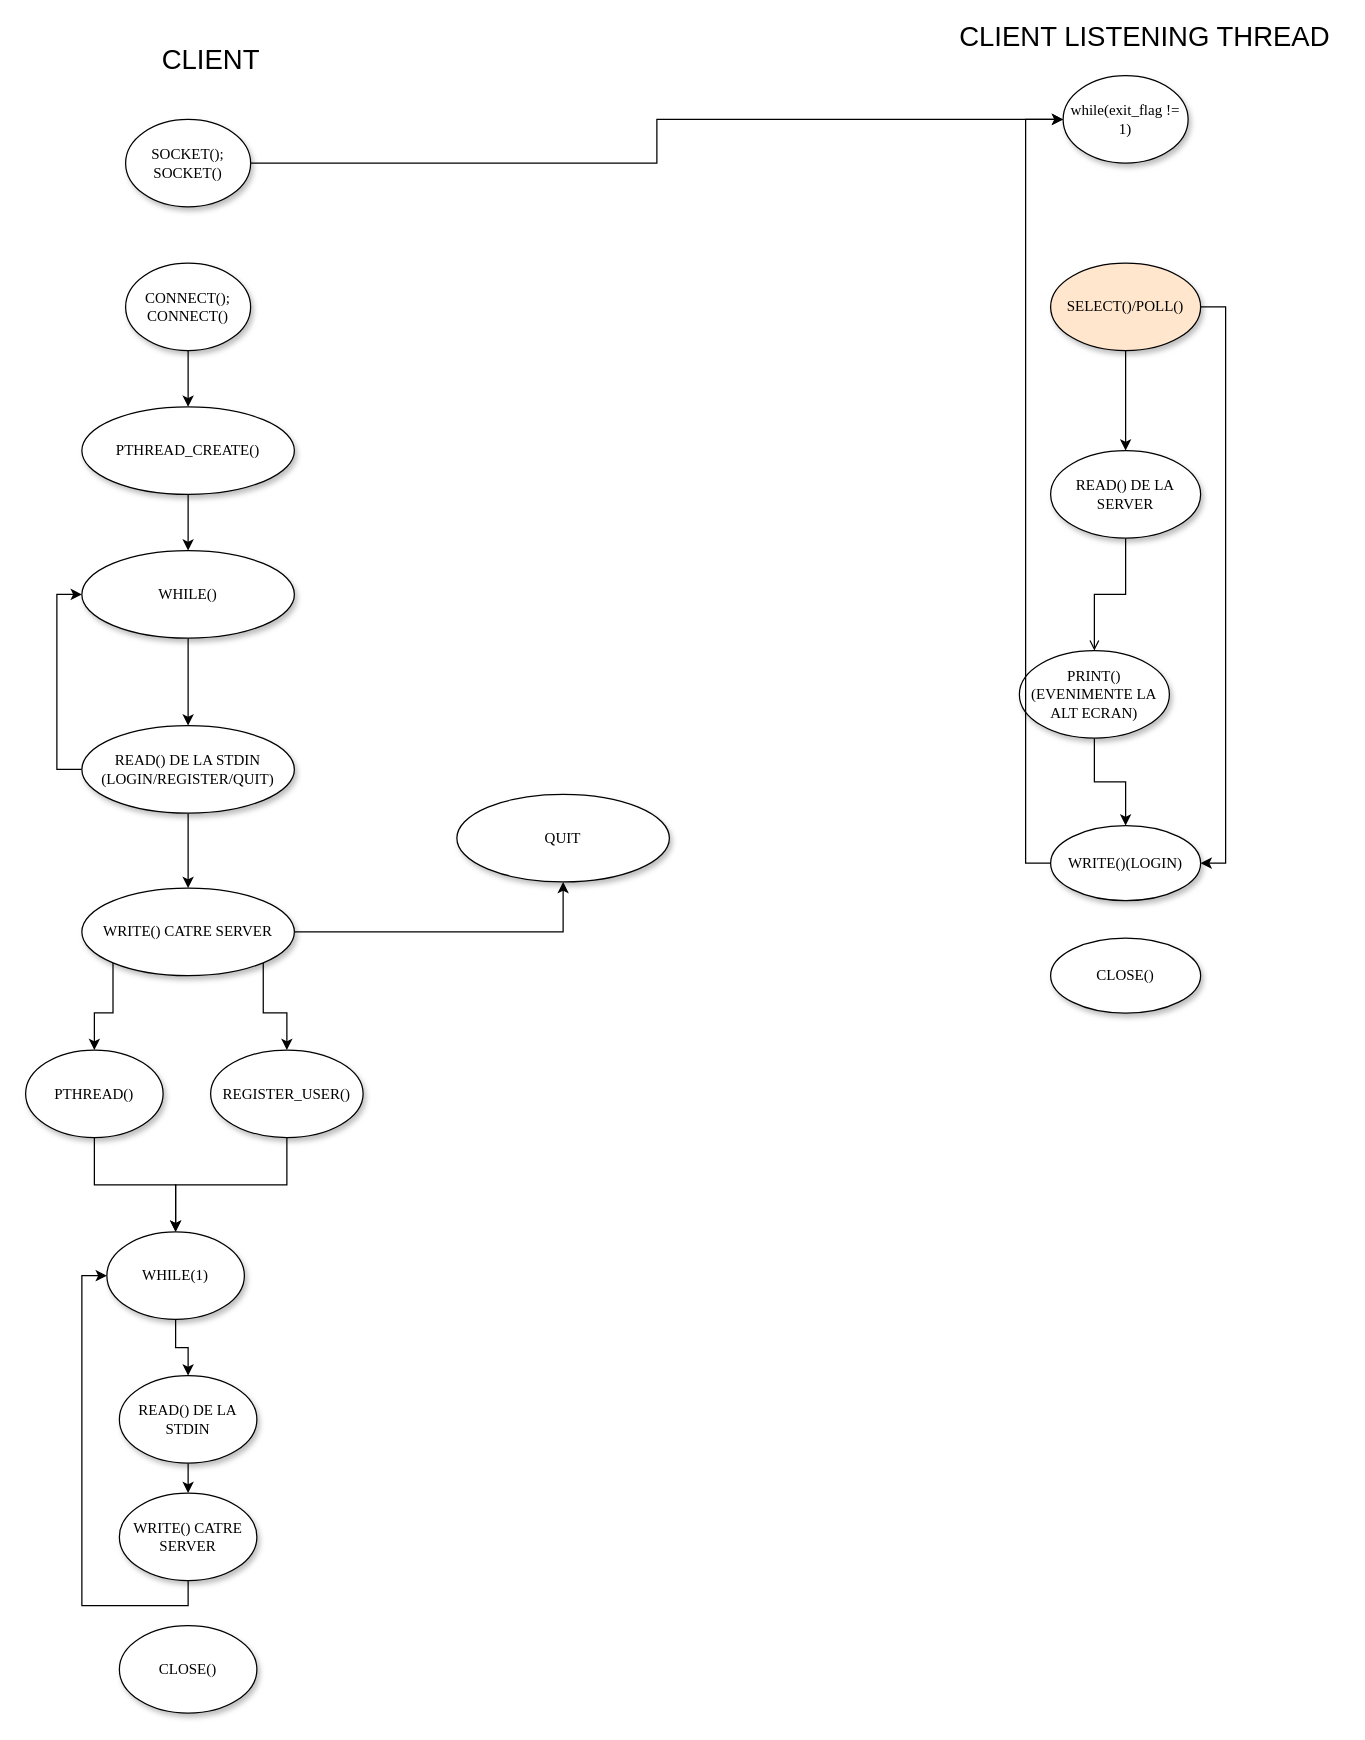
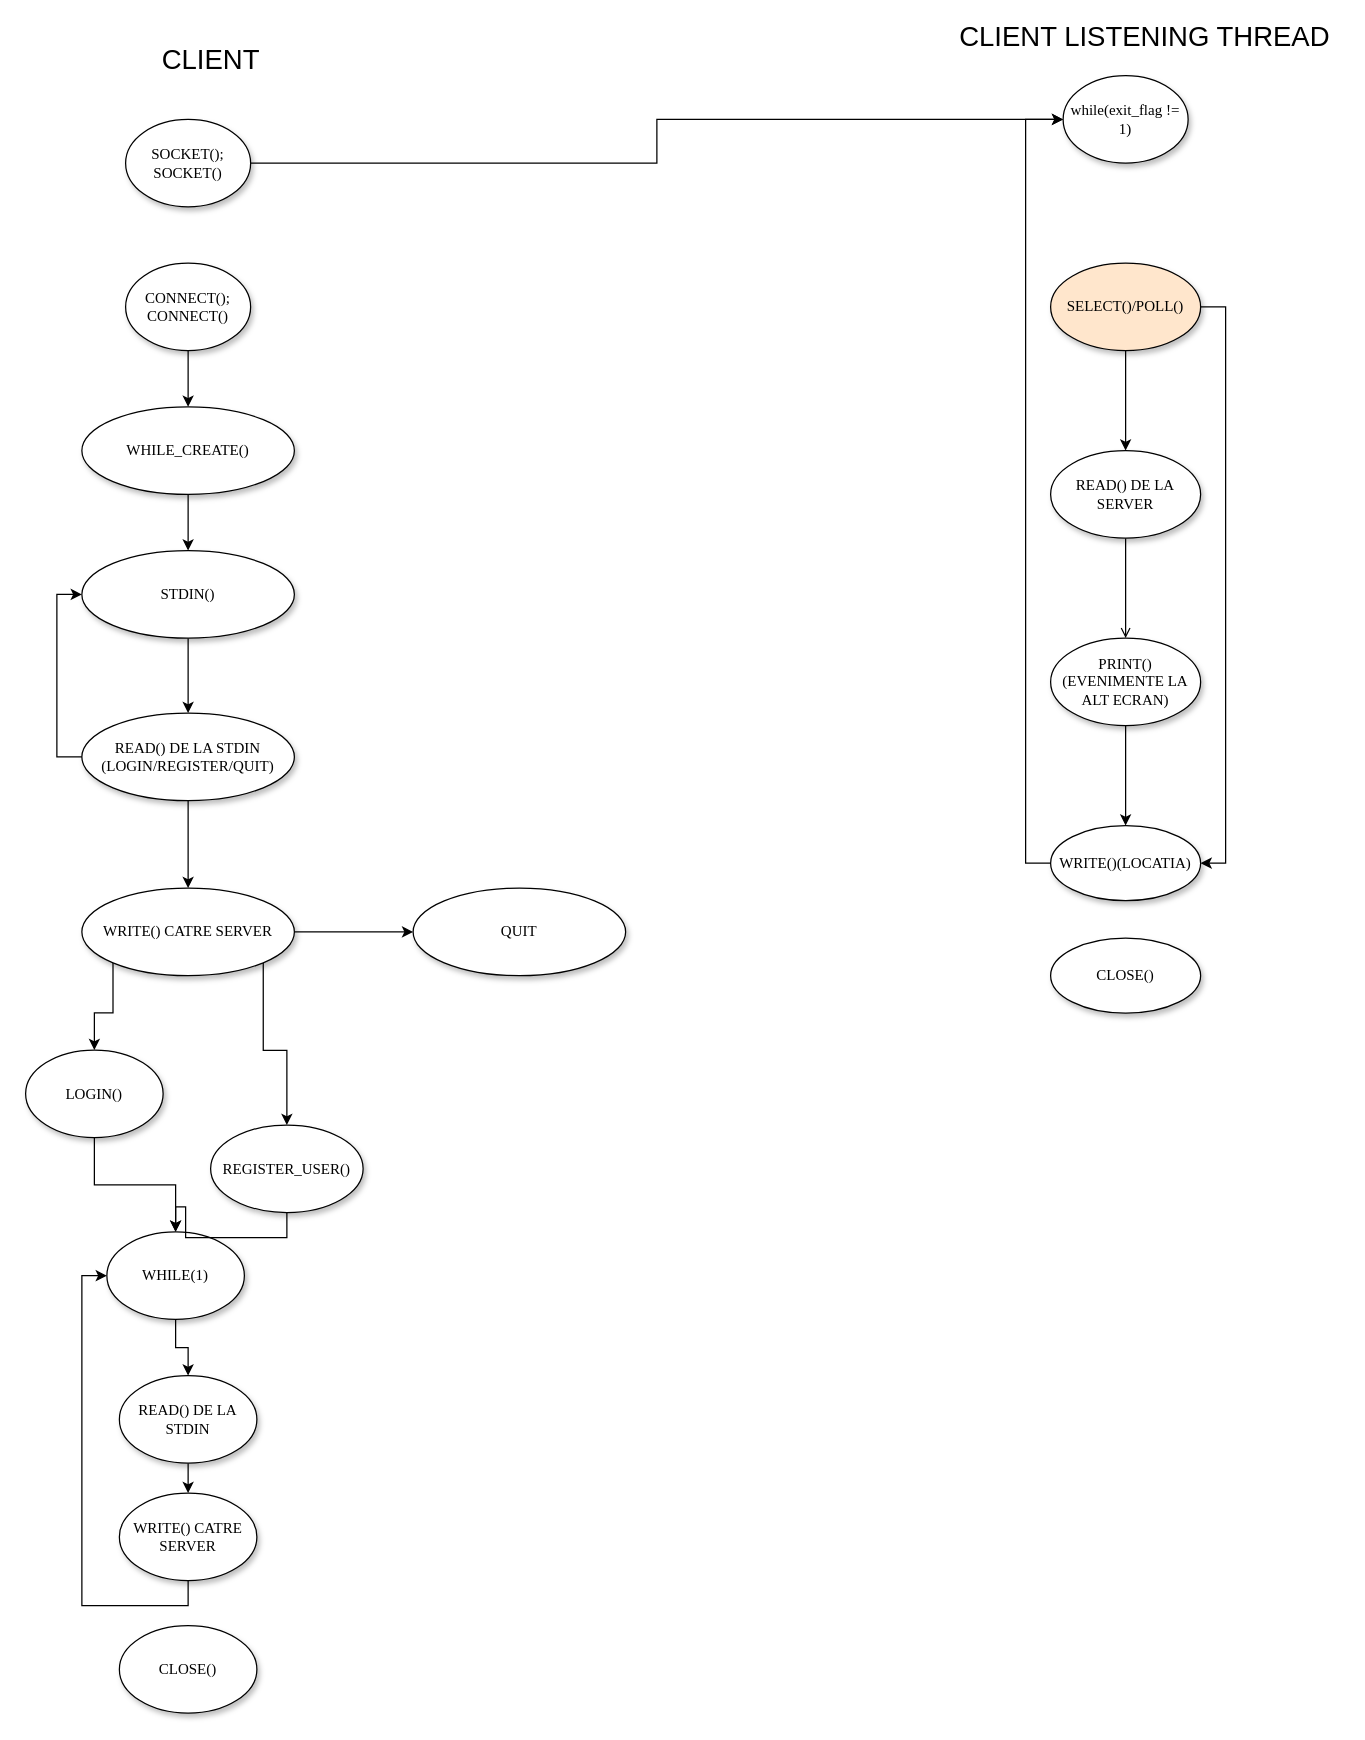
(188, 451) -> (188, 451)
(188, 594) -> (188, 594)
(1094, 694) -> (1126, 682)
(188, 769) -> (188, 757)
(563, 838) -> (519, 932)
(1126, 863) -> (1126, 863)
(94, 1094) -> (94, 1094)
(287, 1094) -> (287, 1169)
